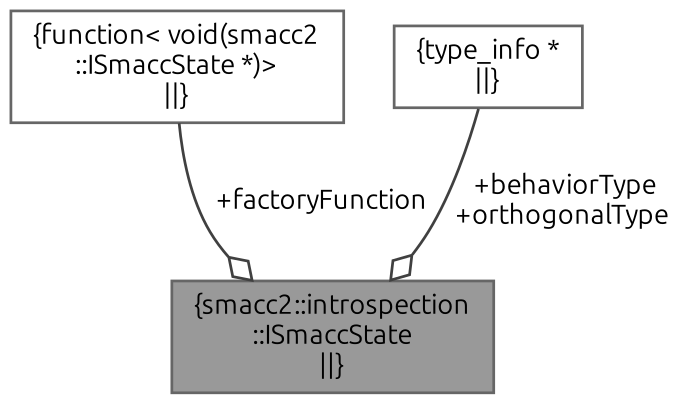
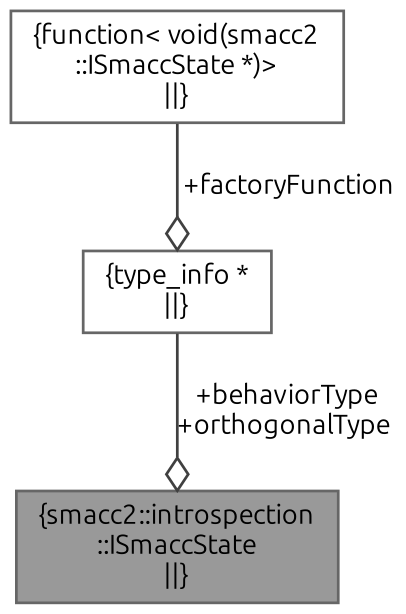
(193, 194) -> (177, 170)
